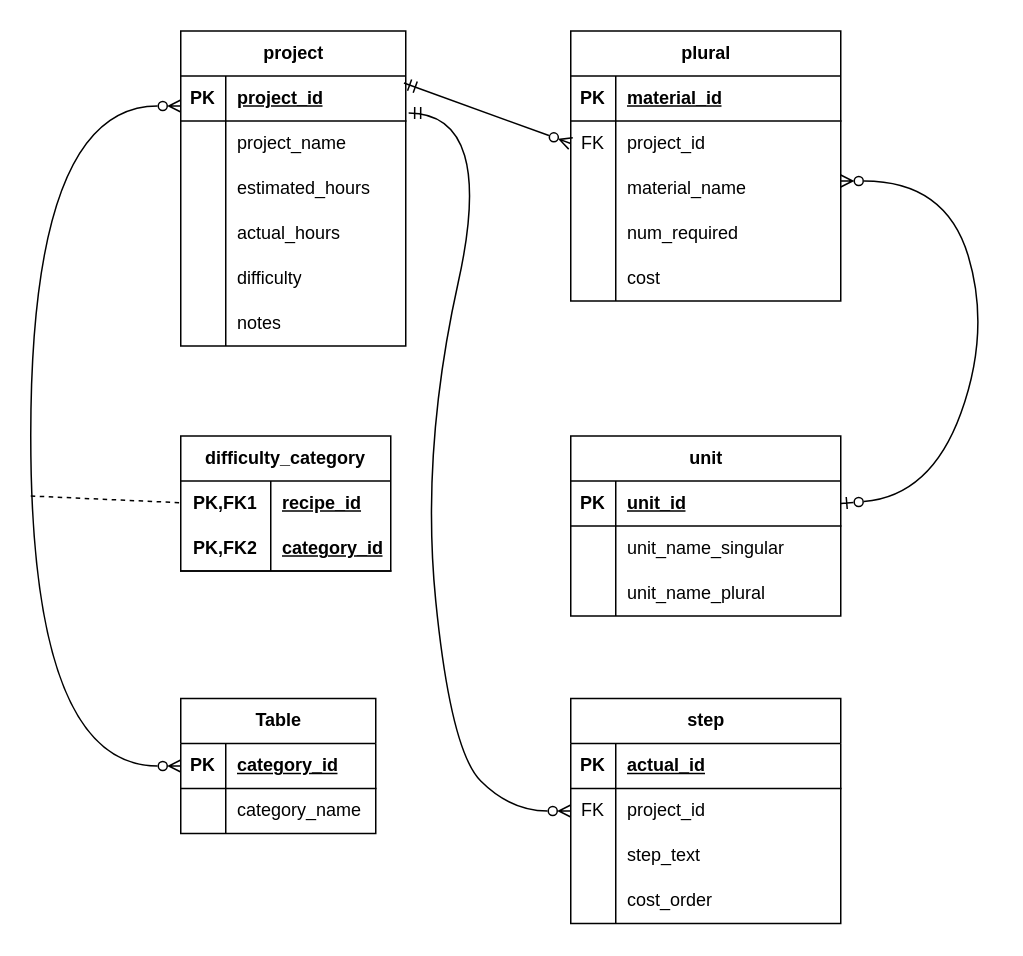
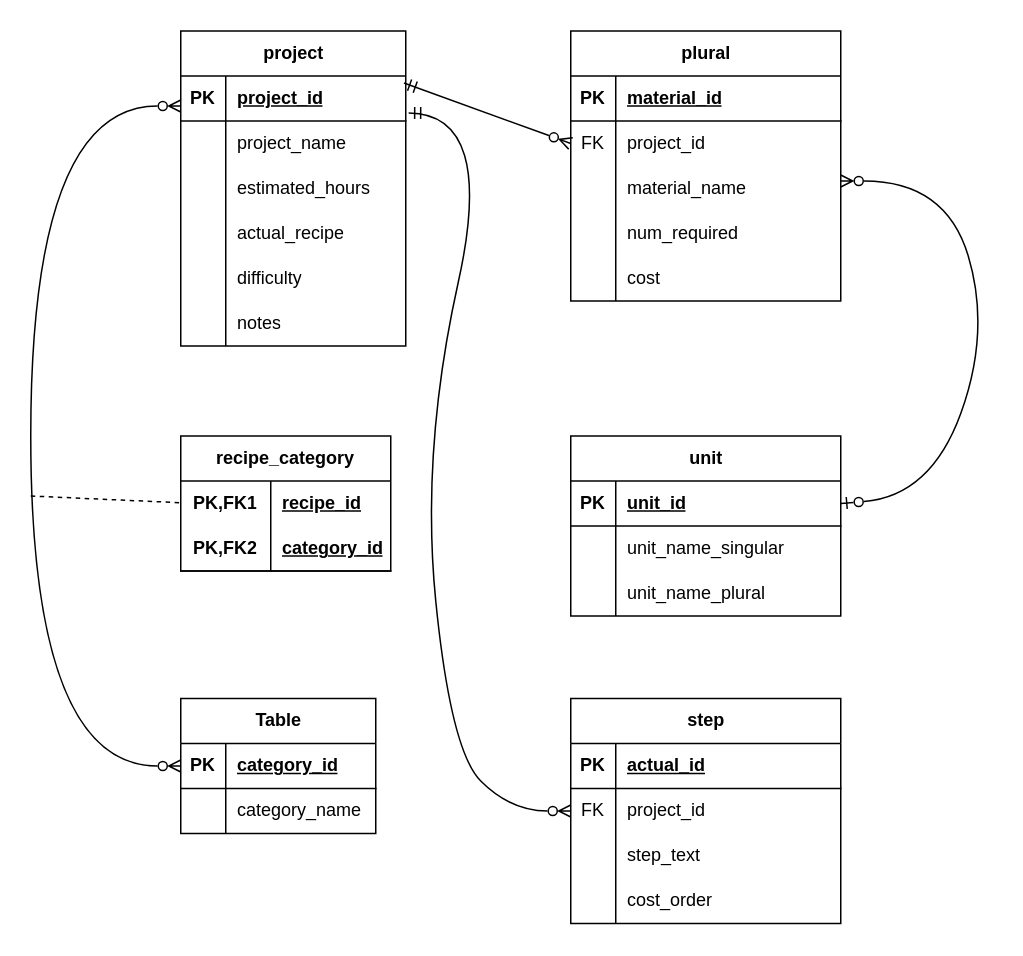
(296, 233) -> (299, 233)
(286, 458) -> (286, 458)
